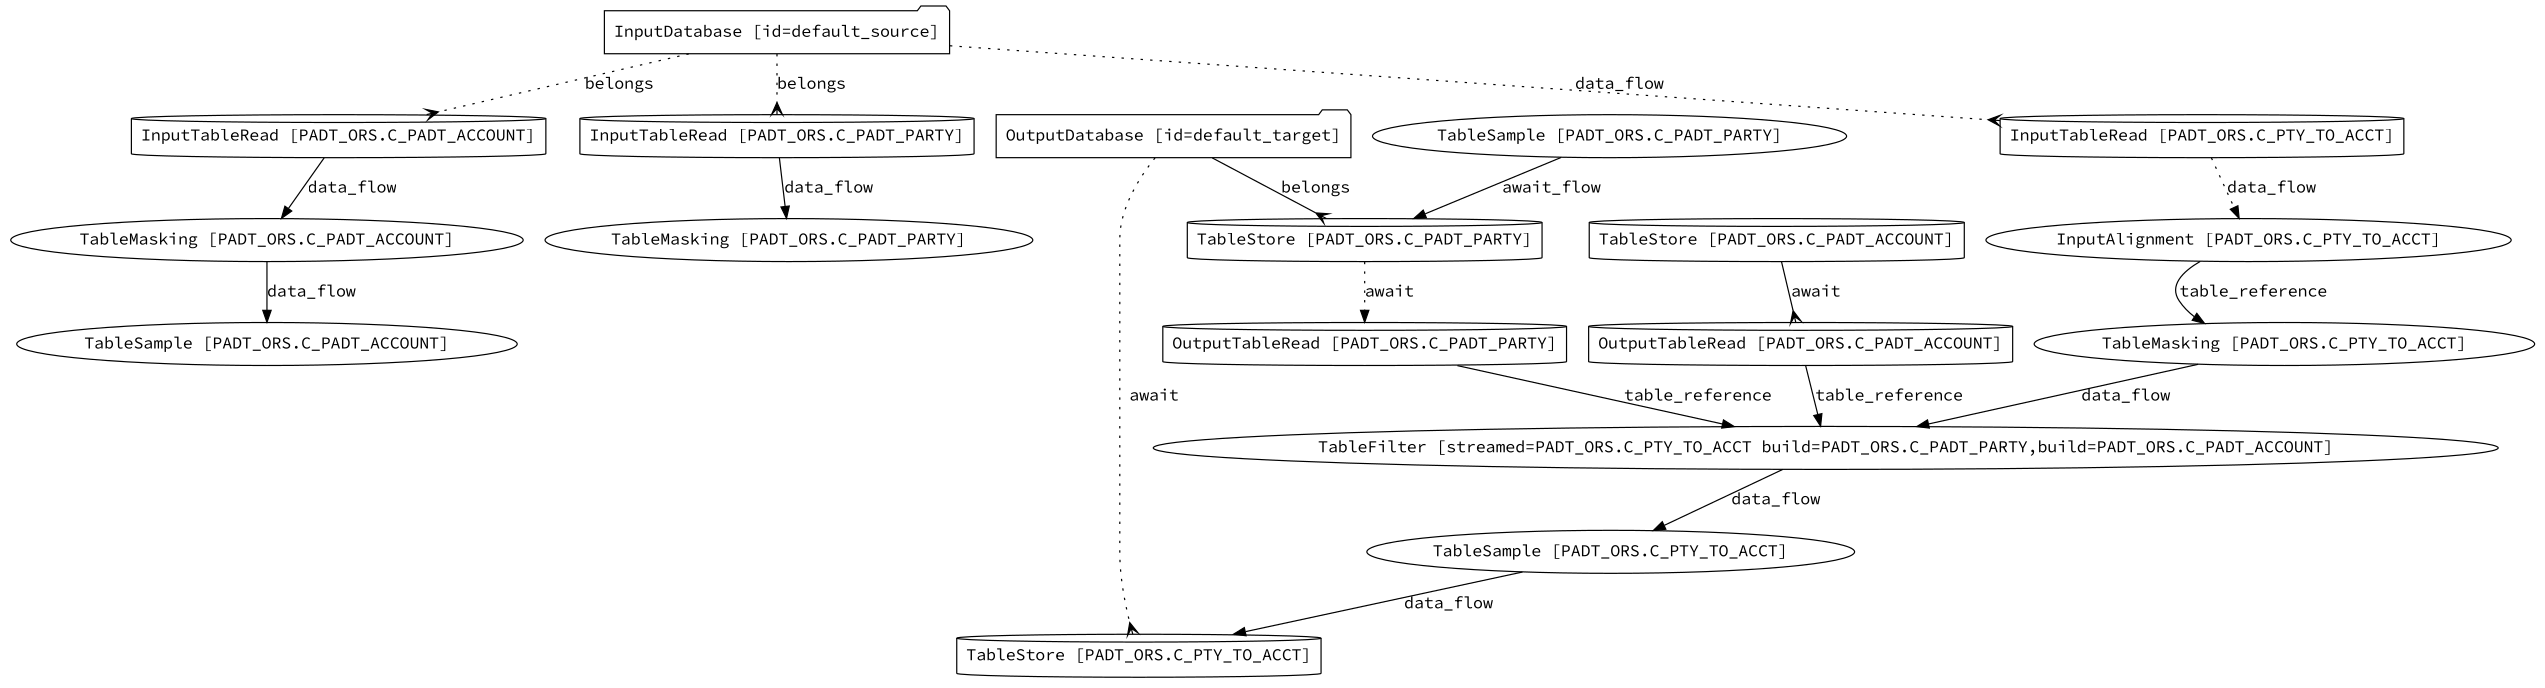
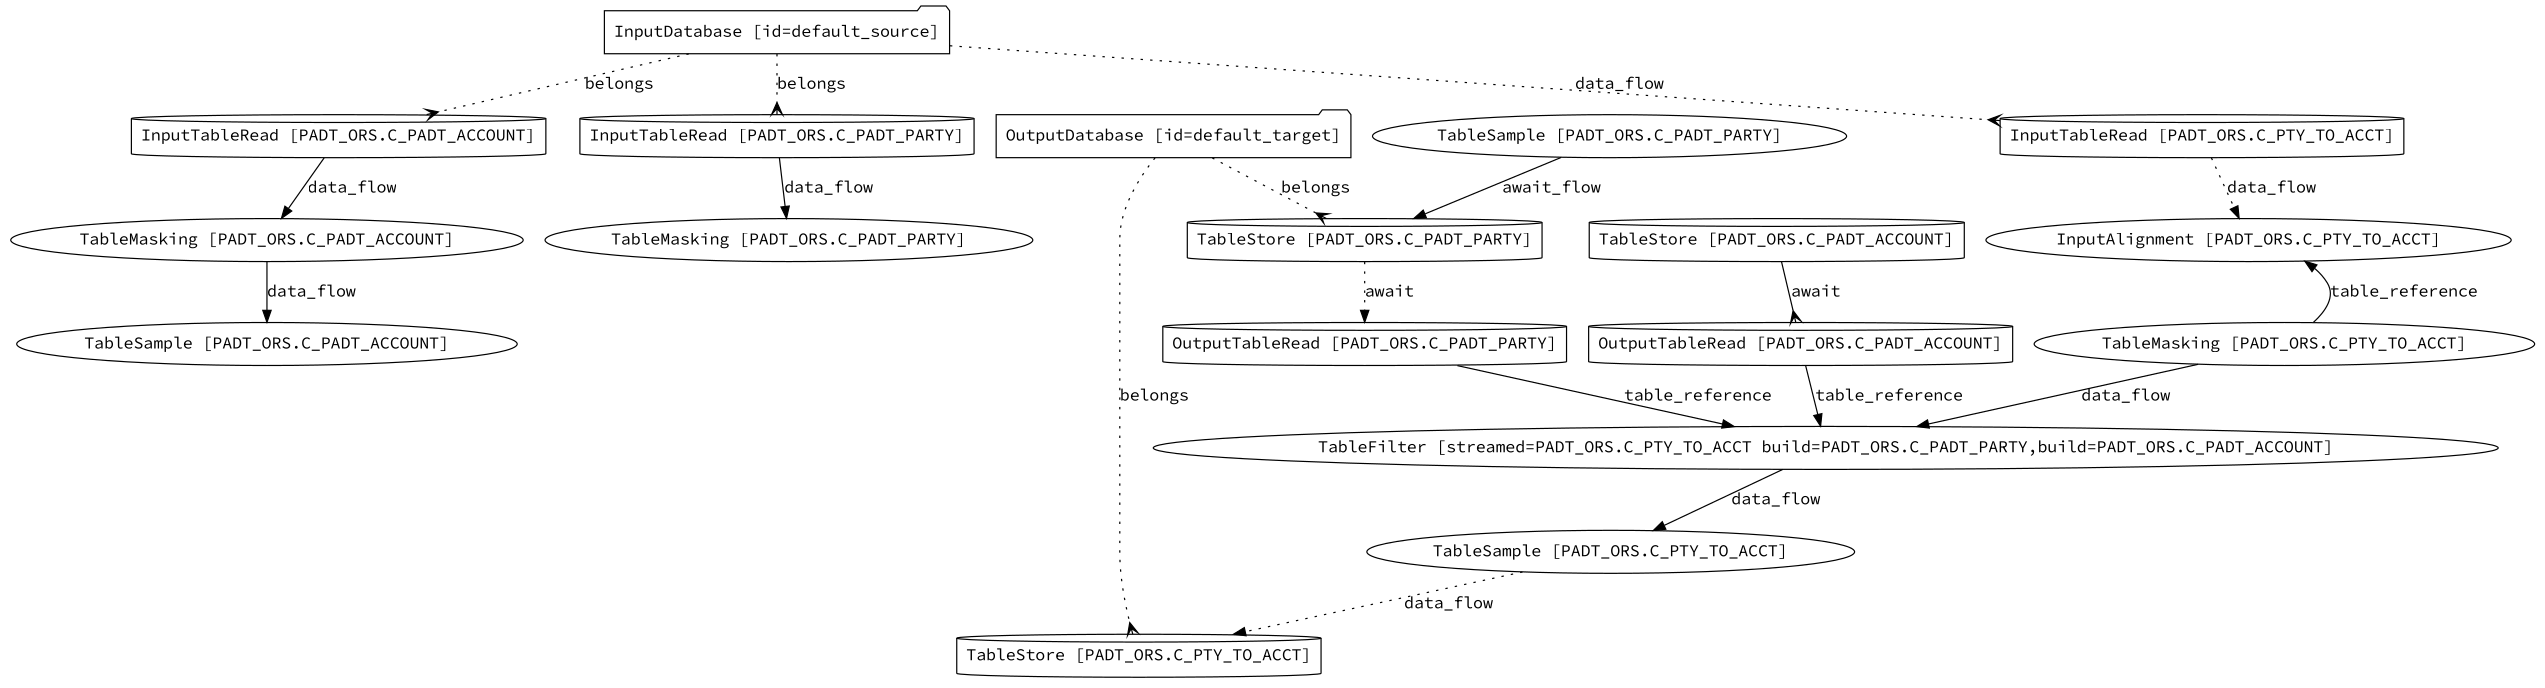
(1264, 185) -> (1264, 185)
(2176, 287) -> (2330, 296)
(1154, 396) -> (1154, 396)
(1384, 602) -> (1384, 602)
